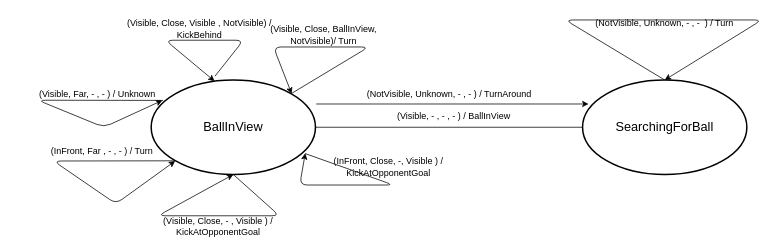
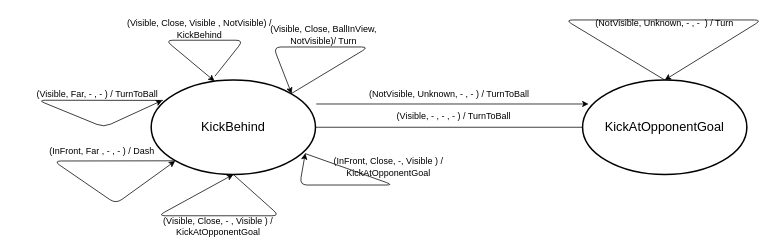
(98, 94) -> (98, 94)
(449, 94) -> (449, 94)
(454, 117) -> (454, 117)
(233, 127) -> (233, 127)
(665, 127) -> (665, 127)
(102, 151) -> (102, 151)
